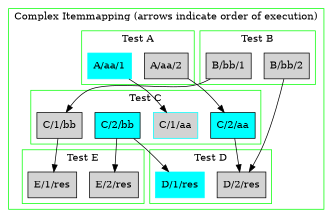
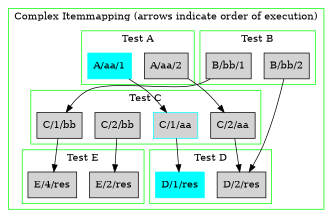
(118, 125) -> (118, 125)
(233, 125) -> (233, 125)
(154, 157) -> (178, 154)
(52, 185) -> (52, 185)
